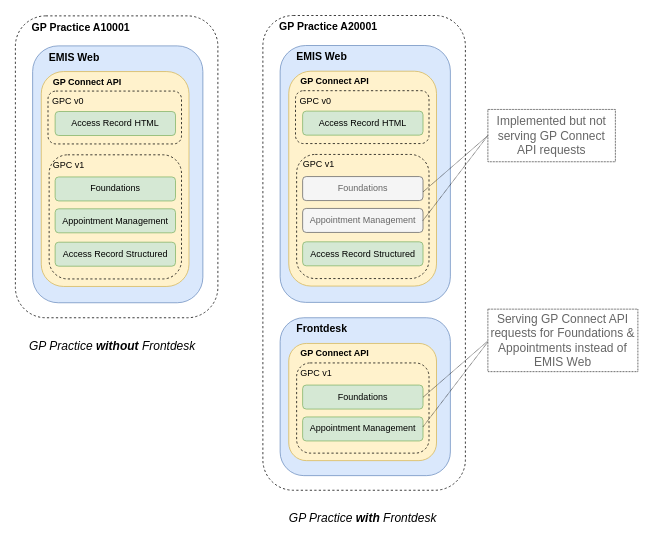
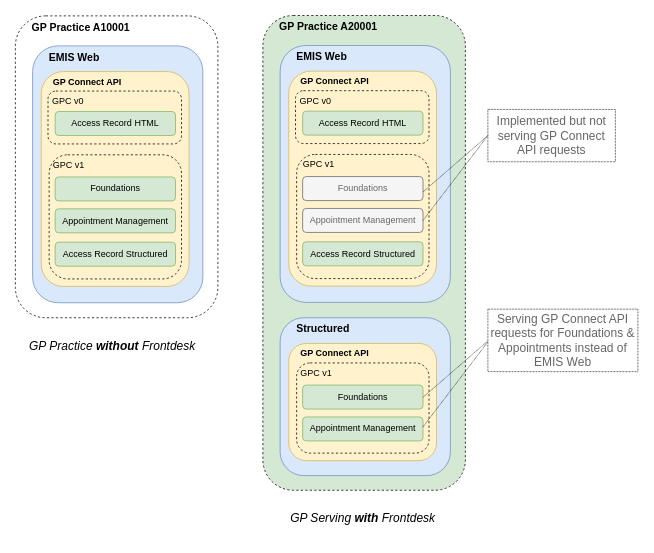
(306, 26) -> (306, 26)
(304, 328) -> (307, 328)
(363, 518) -> (363, 518)
